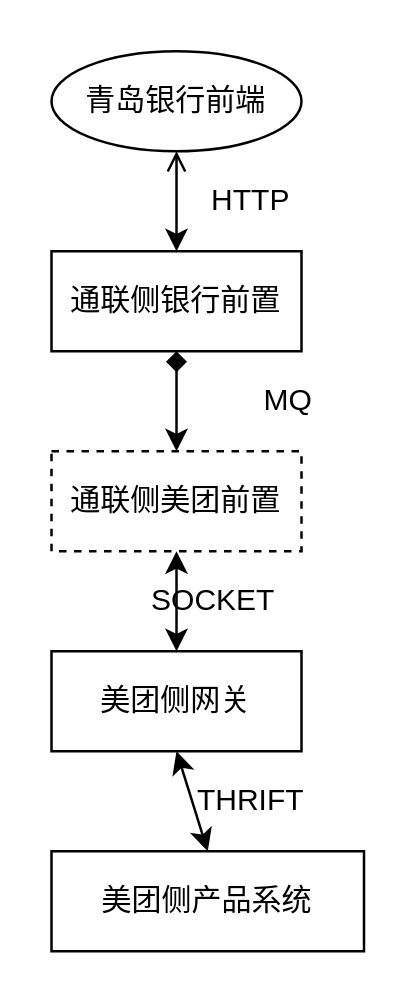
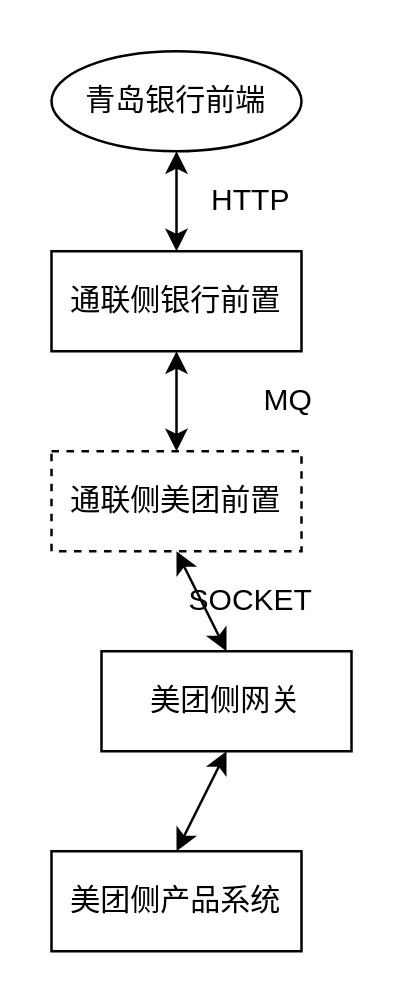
(176, 165) -> (176, 169)
(176, 372) -> (176, 370)
(214, 601) -> (251, 601)
(176, 701) -> (226, 701)
(251, 801) -> none
(208, 901) -> (176, 901)
